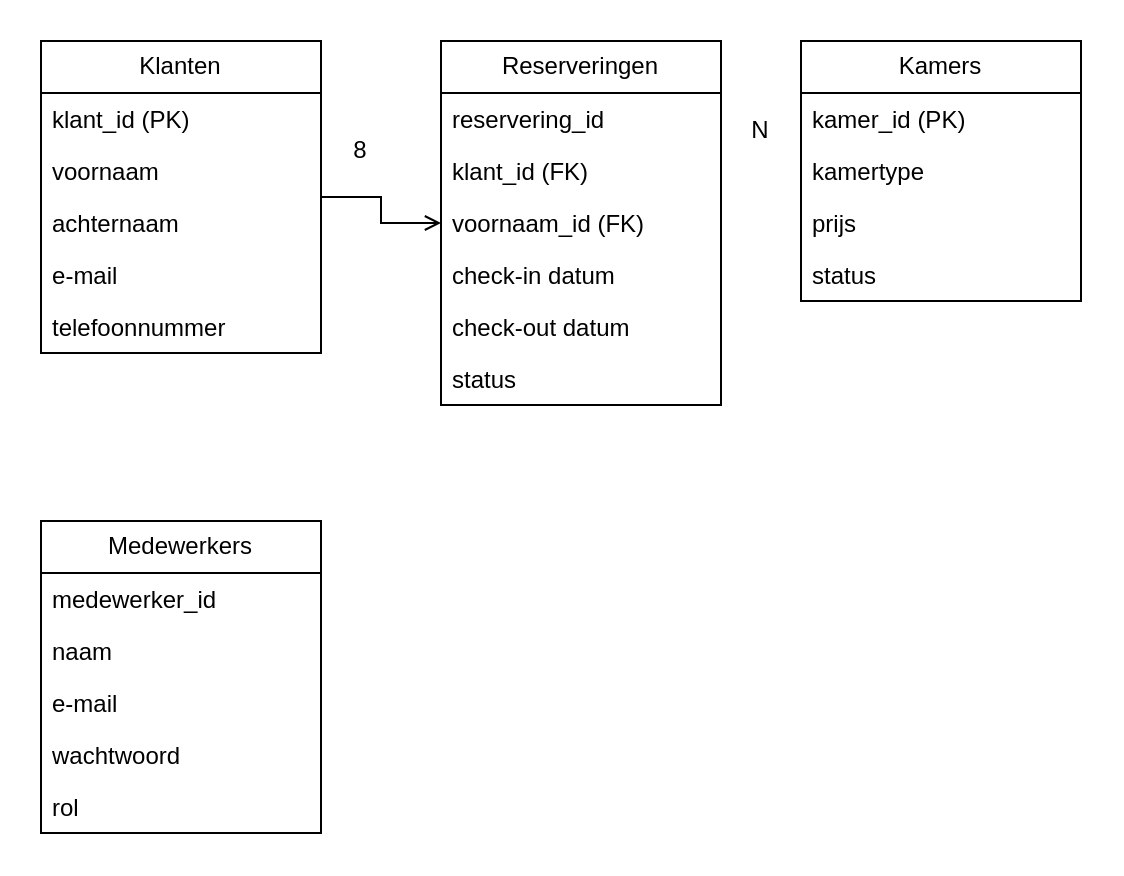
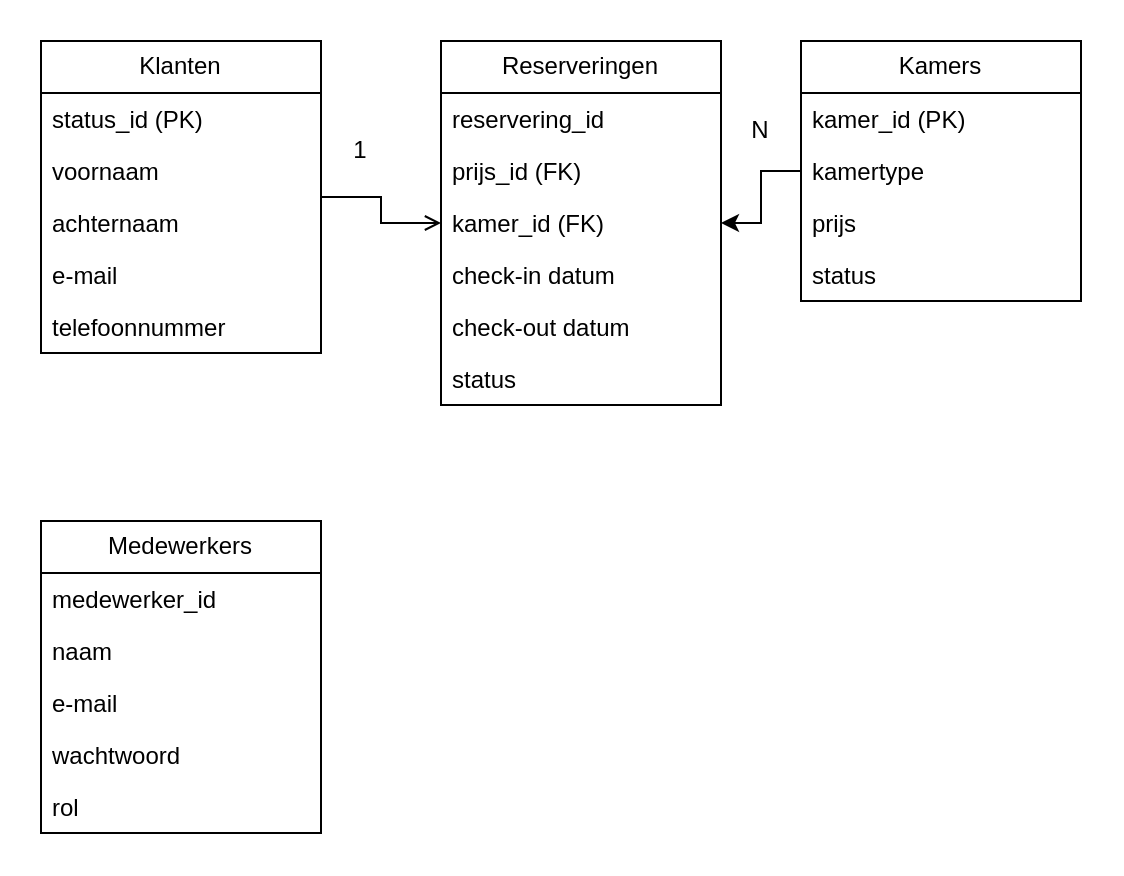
(131, 121) -> (141, 121)
(361, 151) -> (361, 151)
(531, 173) -> (531, 173)
none -> (761, 190)
(554, 225) -> (534, 225)
